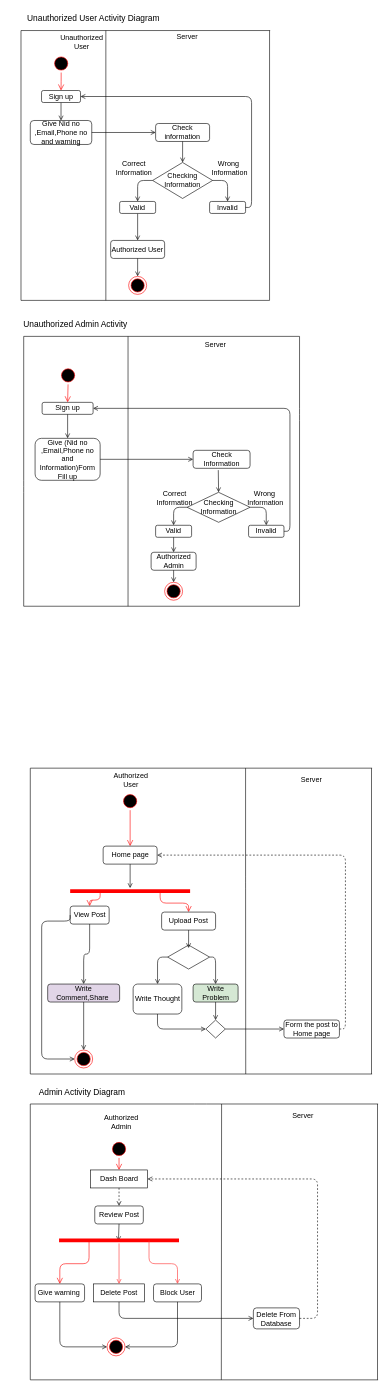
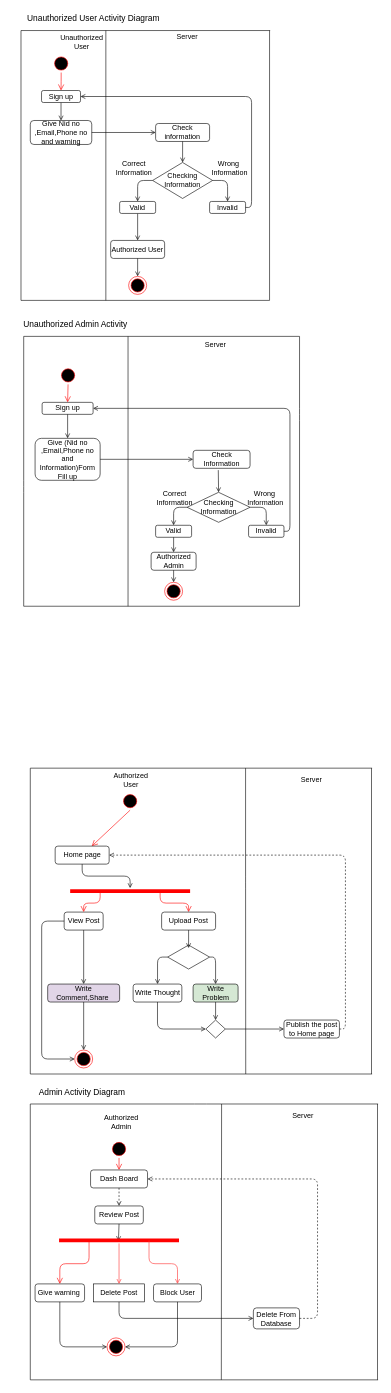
(130, 855) -> (82, 855)
(90, 915) -> (84, 921)
(158, 999) -> (158, 993)
(312, 1029) -> (312, 1029)
(119, 1179) -> (119, 1179)
